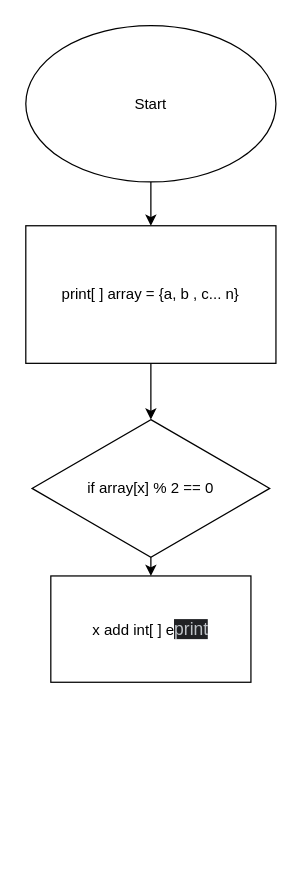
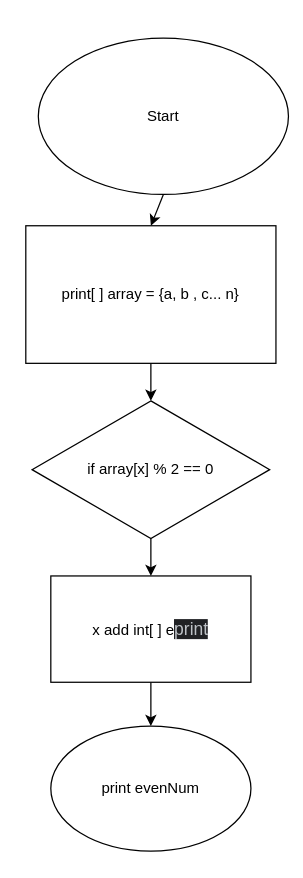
(151, 104) -> (163, 116)
(151, 488) -> (151, 469)
none -> (151, 699)
none -> (151, 788)
